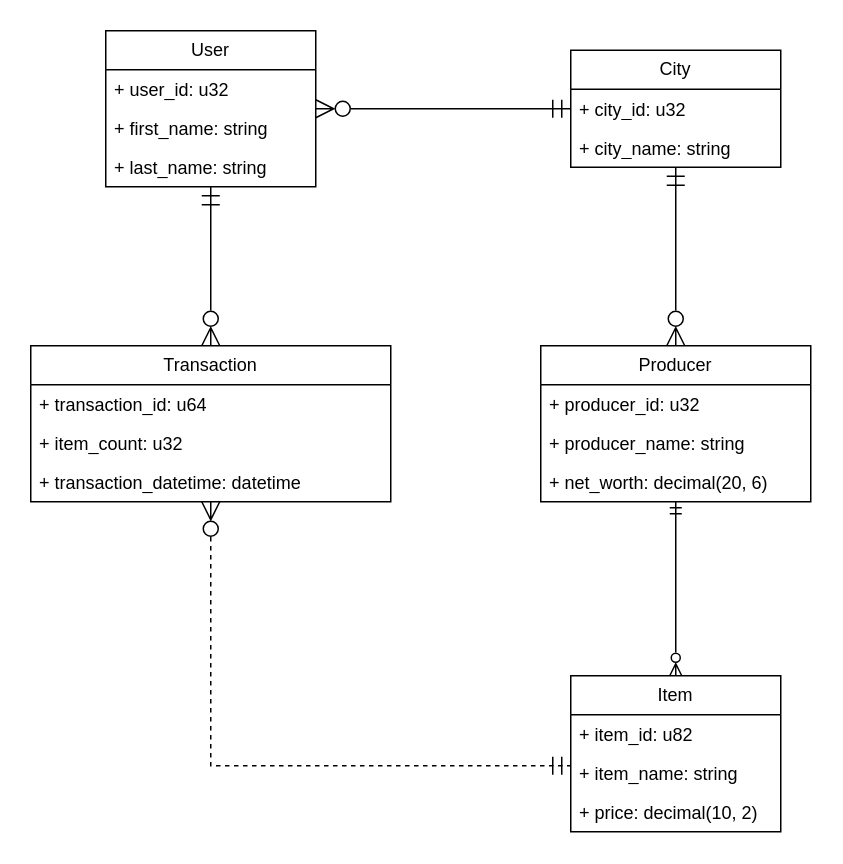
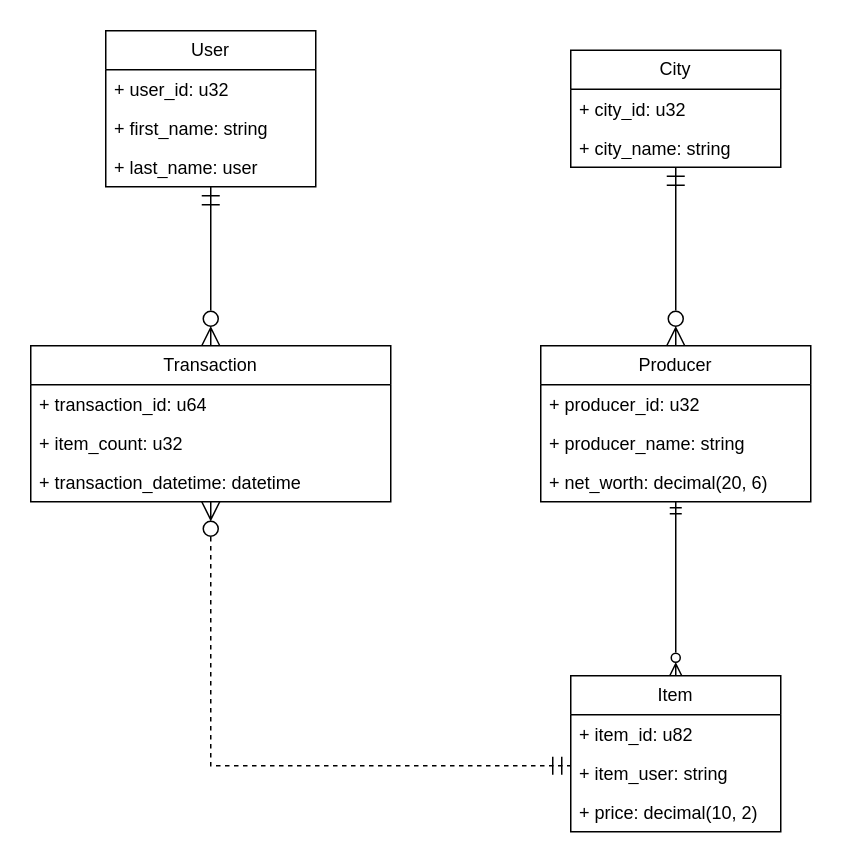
(460, 109) -> none
(199, 169) -> (191, 169)
(664, 775) -> (664, 775)
